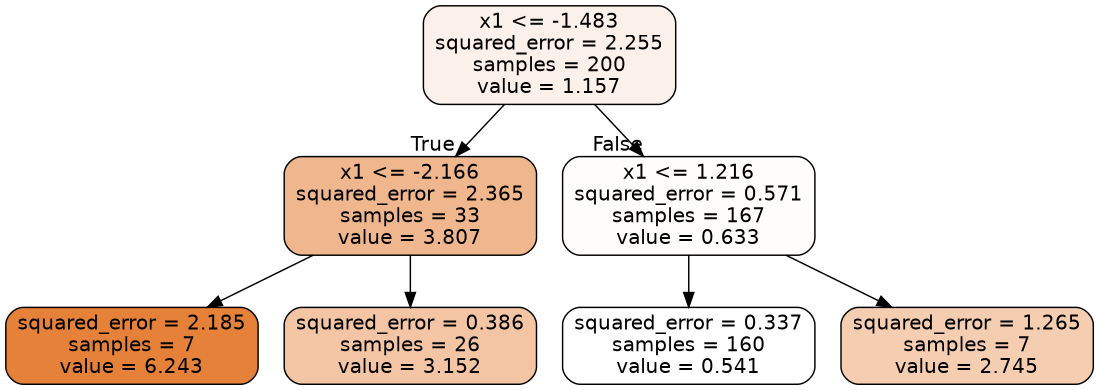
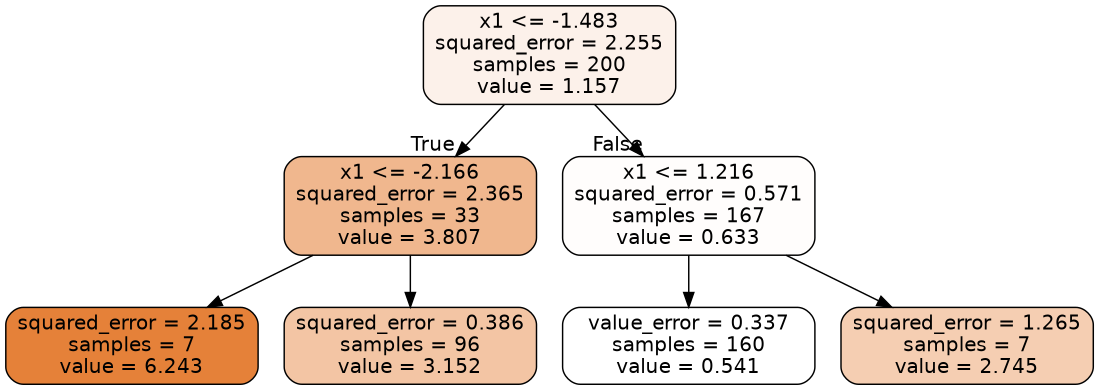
(410, 346) -> (410, 346)
(689, 346) -> (689, 346)
